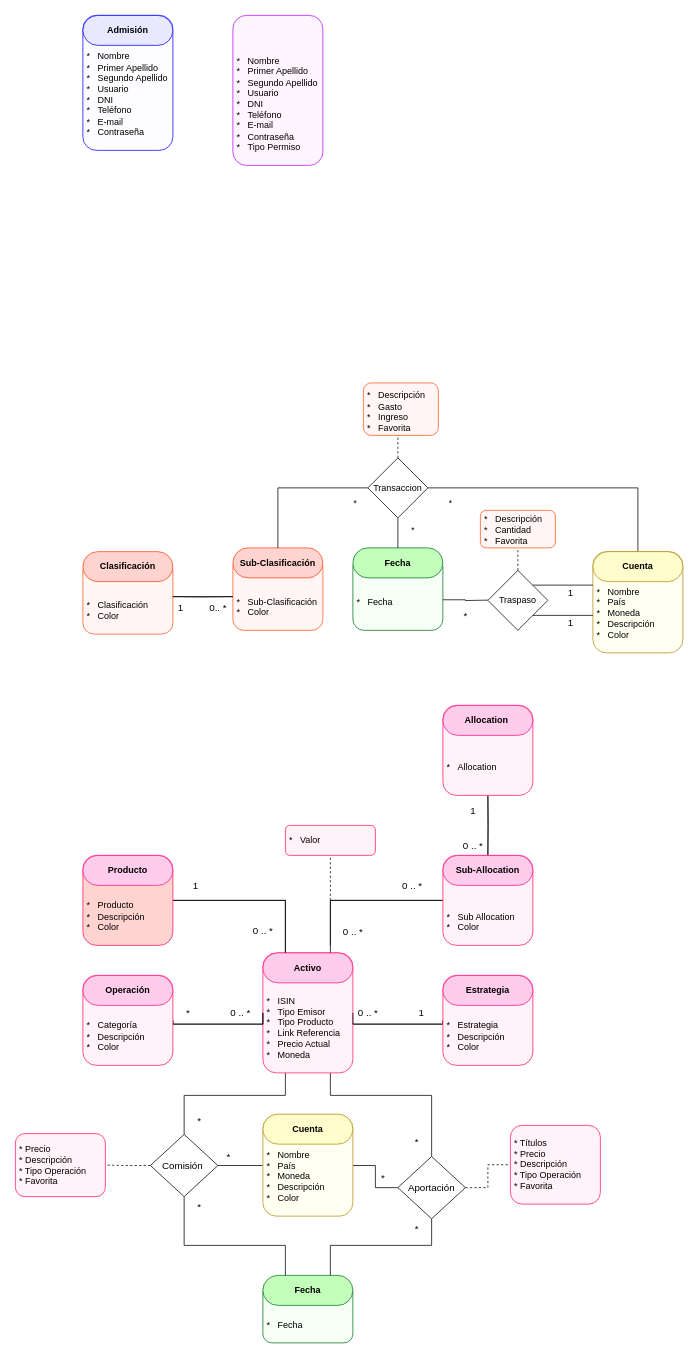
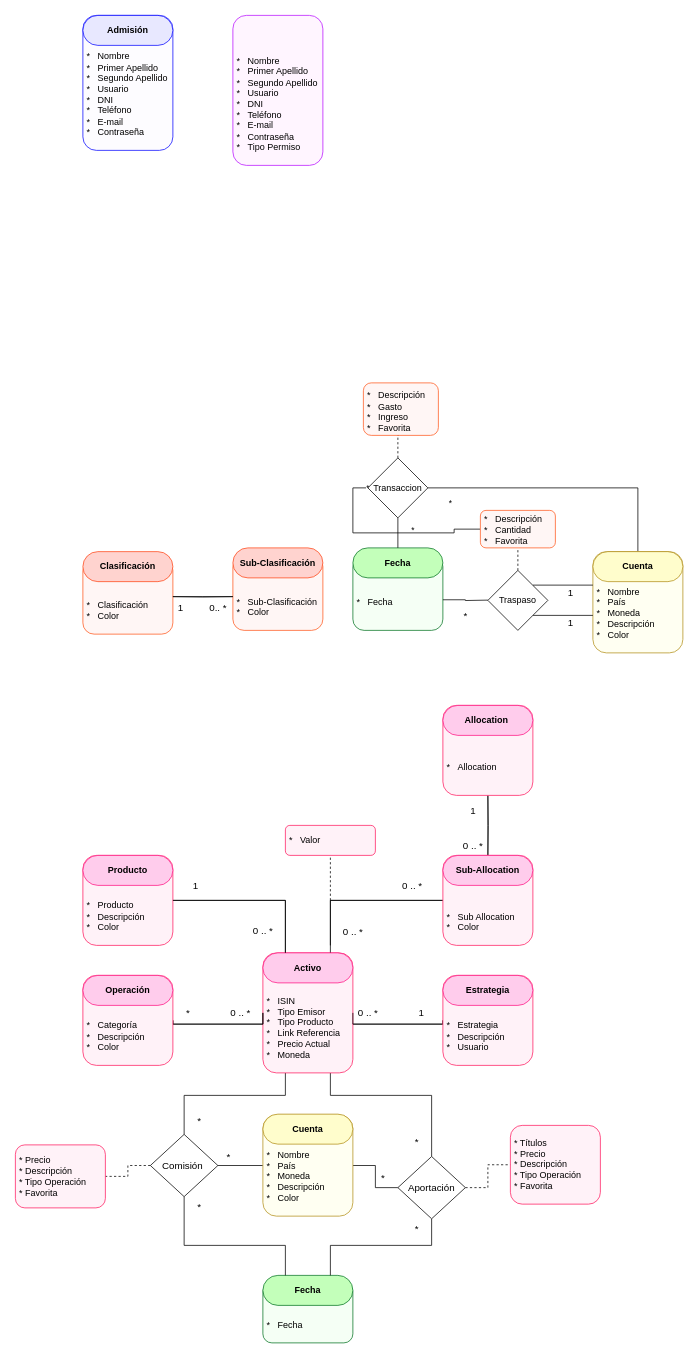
(286, 488) -> (395, 533)
(128, 900) -> (128, 900)
(479, 1047) -> (479, 1047)
(60, 1165) -> (60, 1176)
